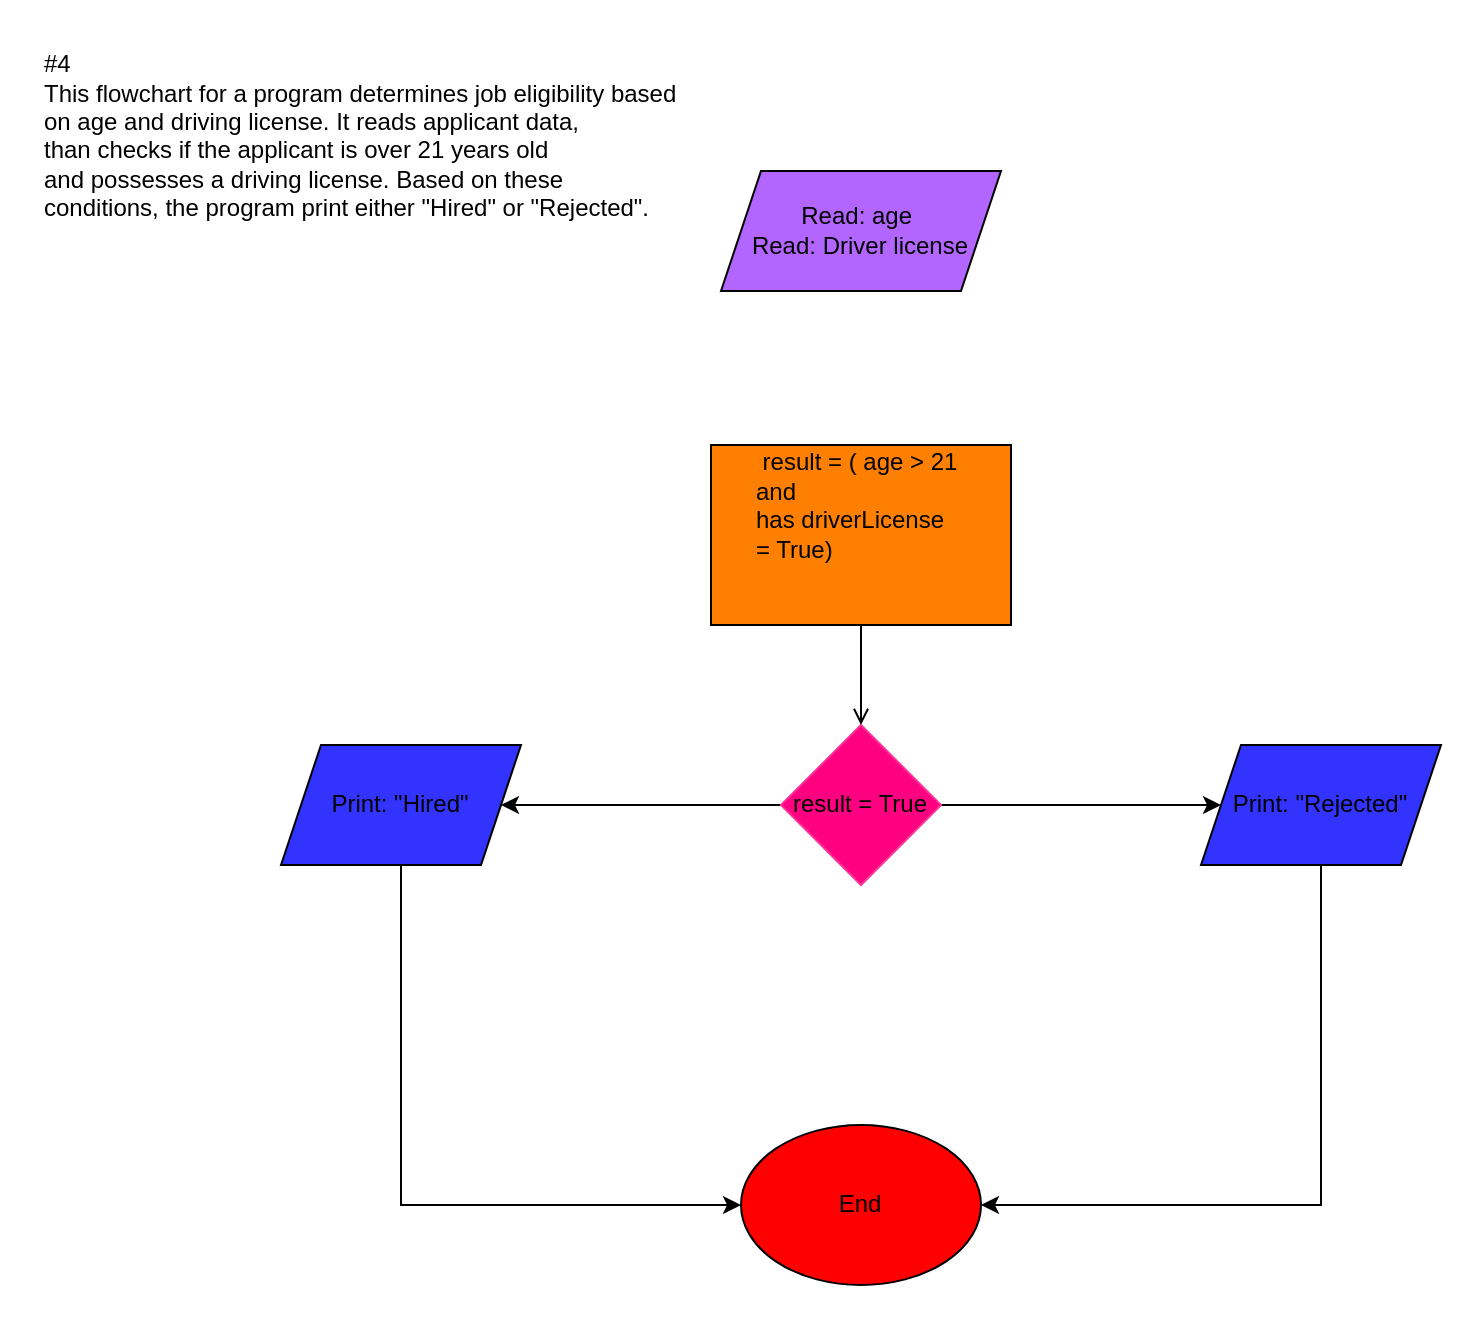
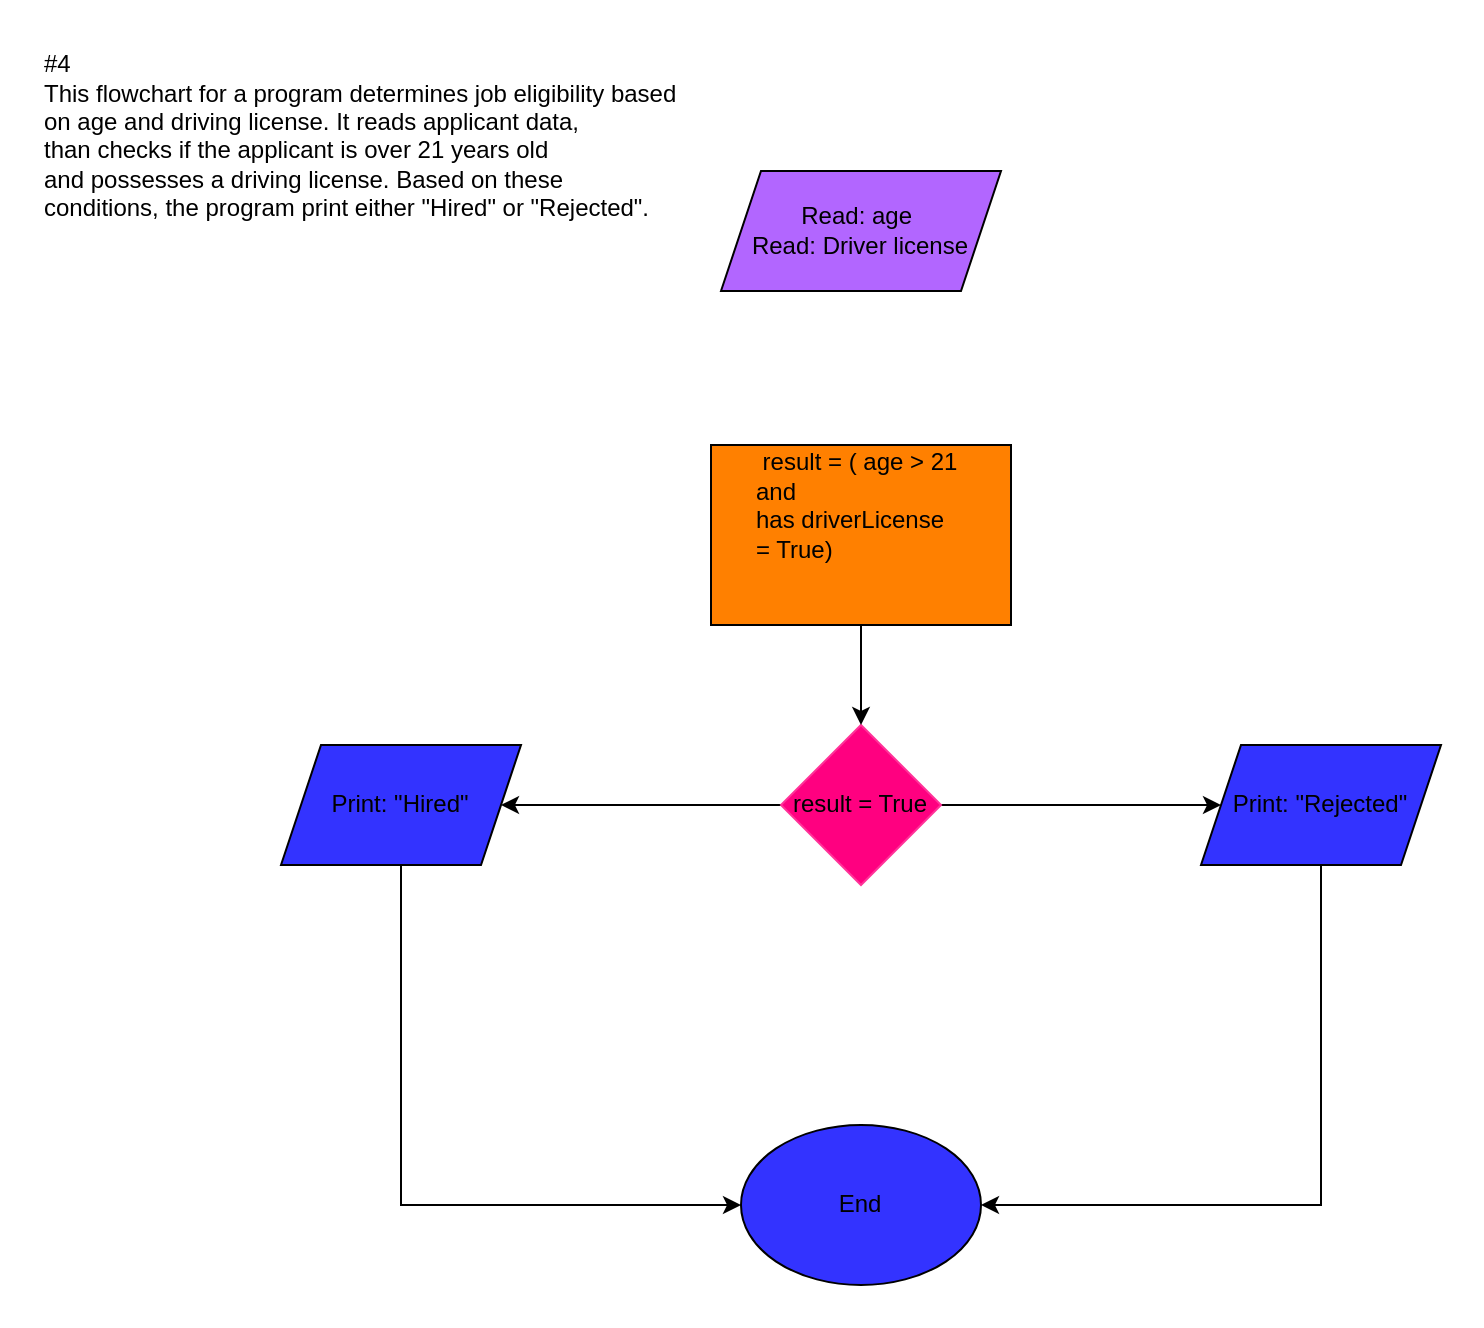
(861, 712) -> (861, 710)
(861, 1205) -> (861, 1205)
